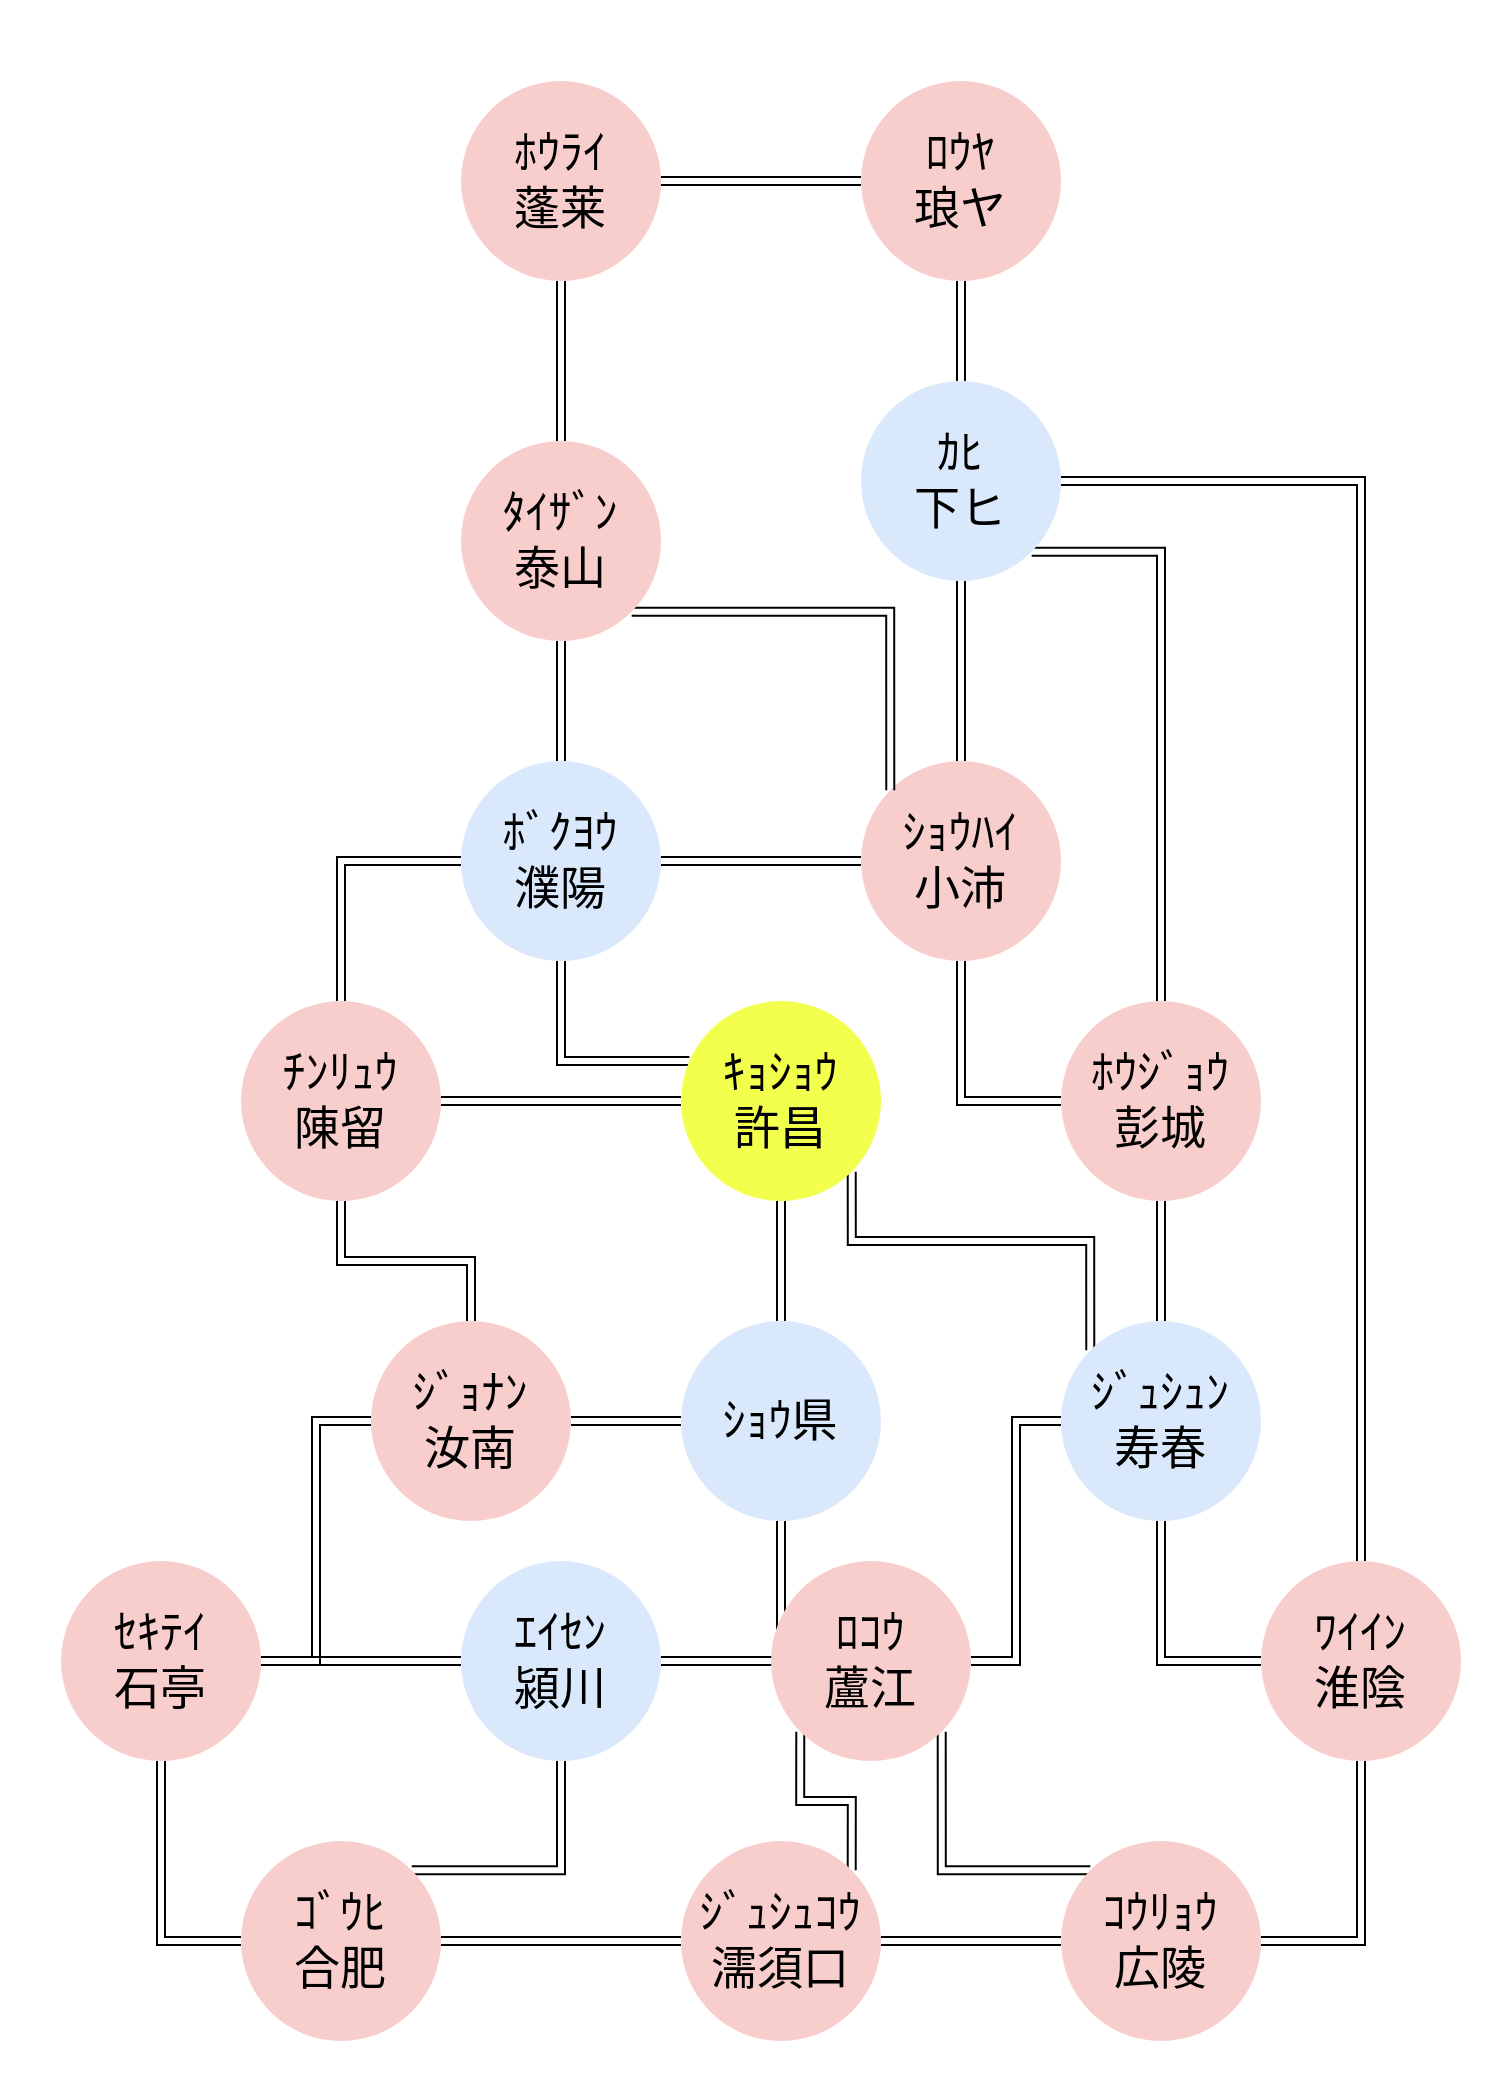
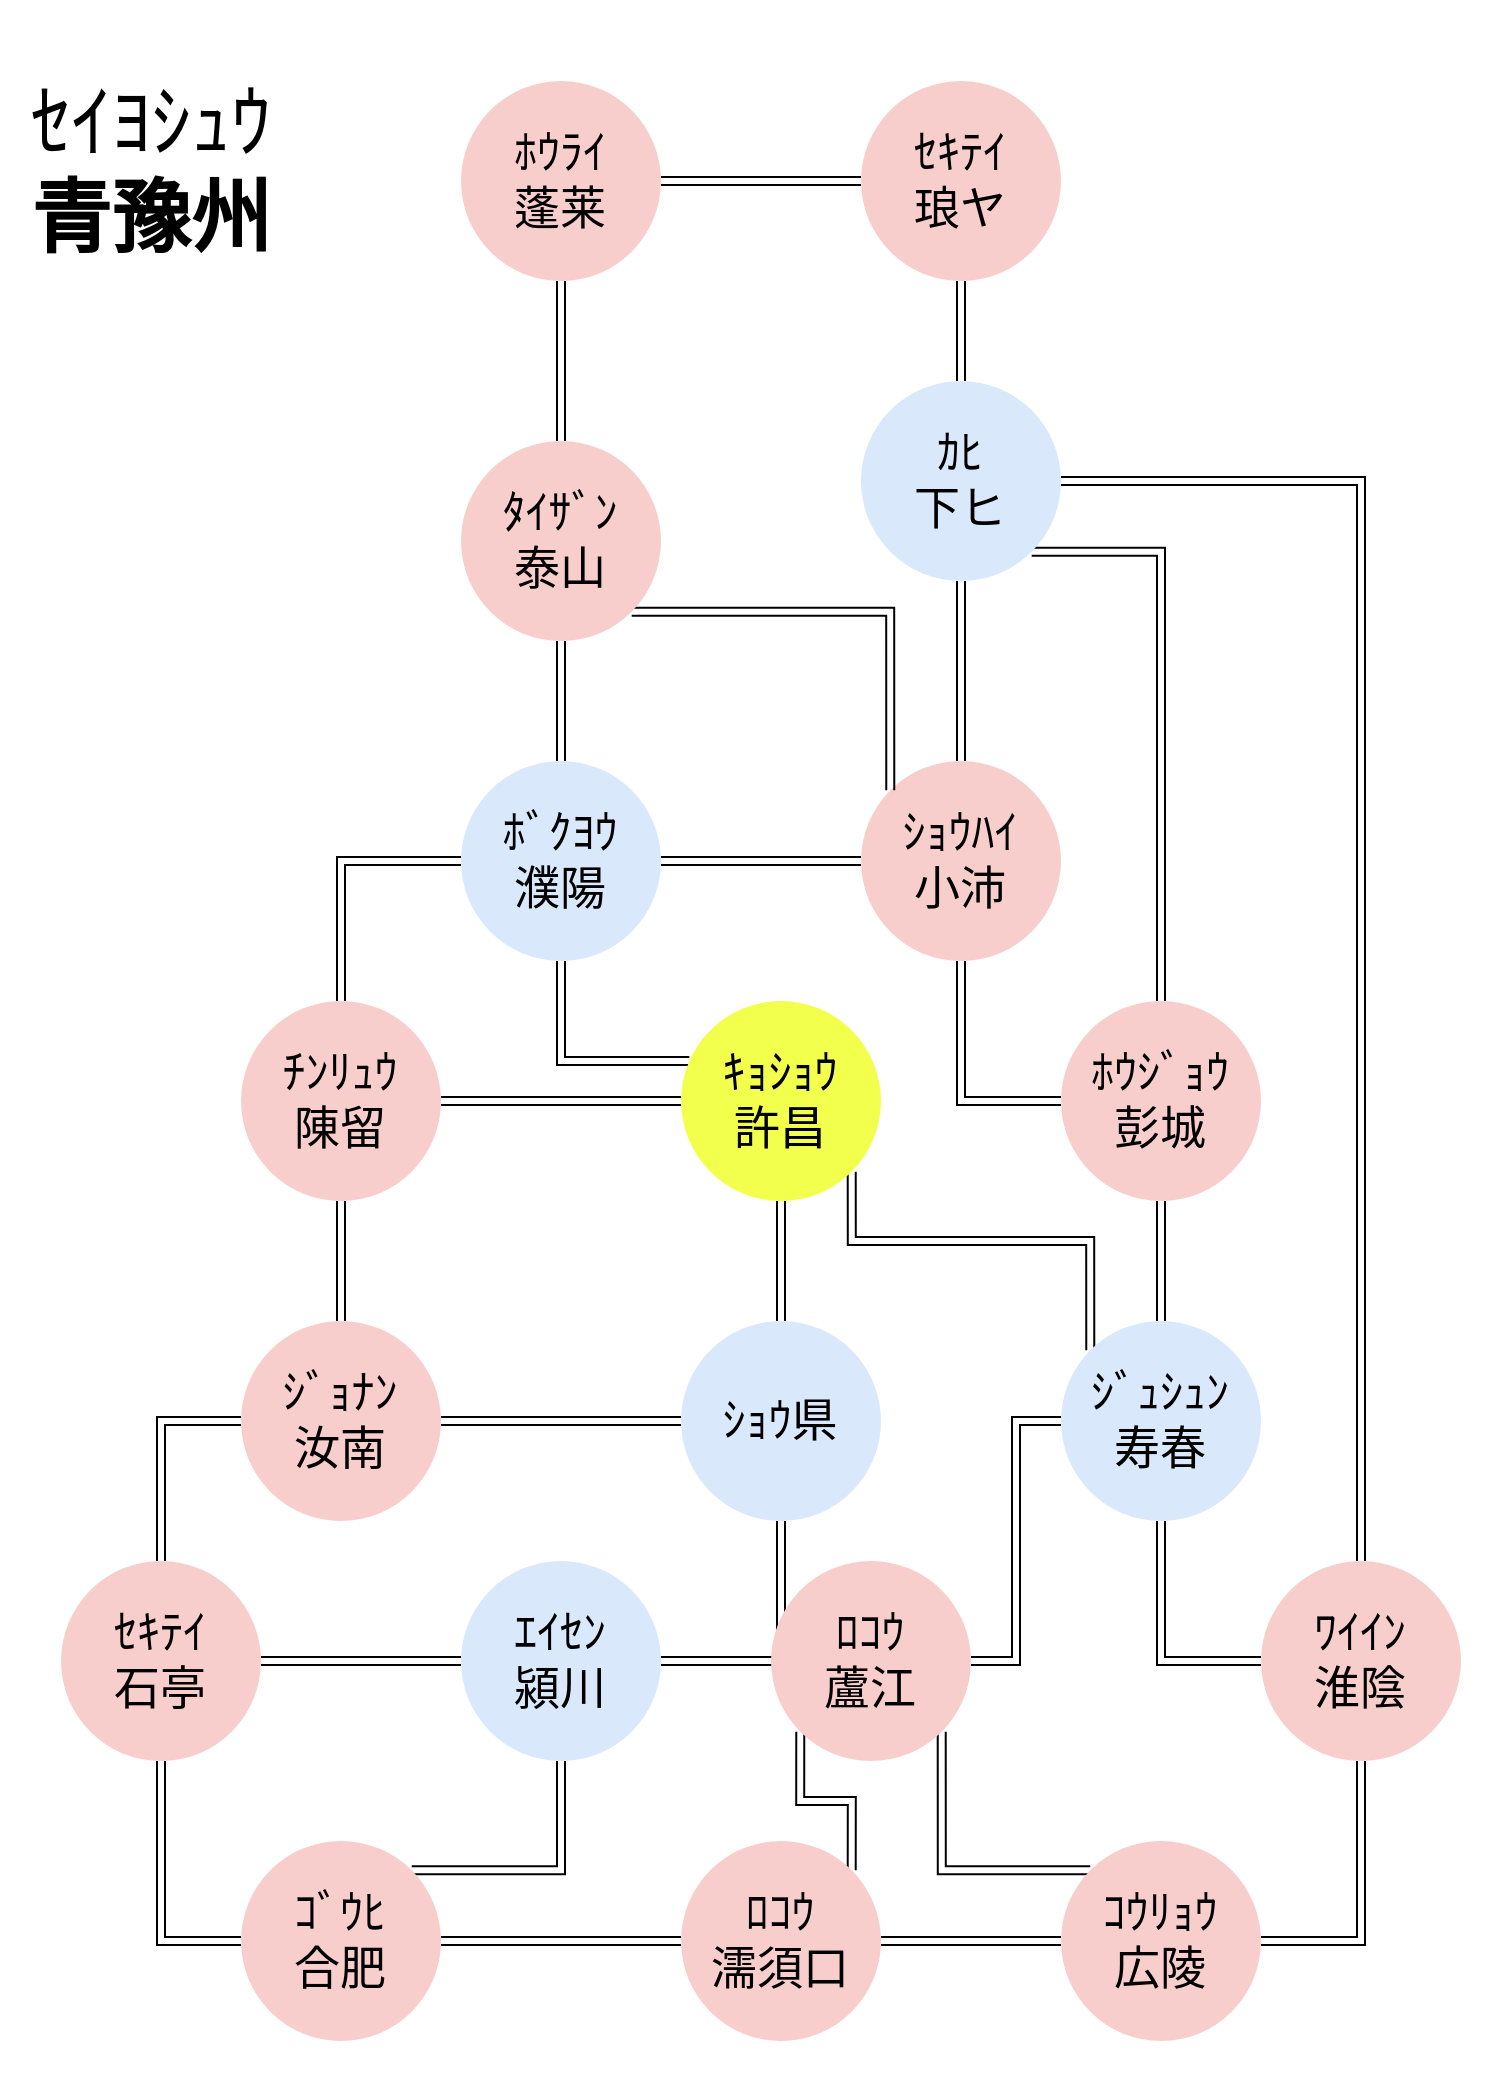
none -> (151, 171)
(961, 181) -> (961, 181)
(471, 1421) -> (341, 1421)
(781, 1941) -> (781, 1941)
